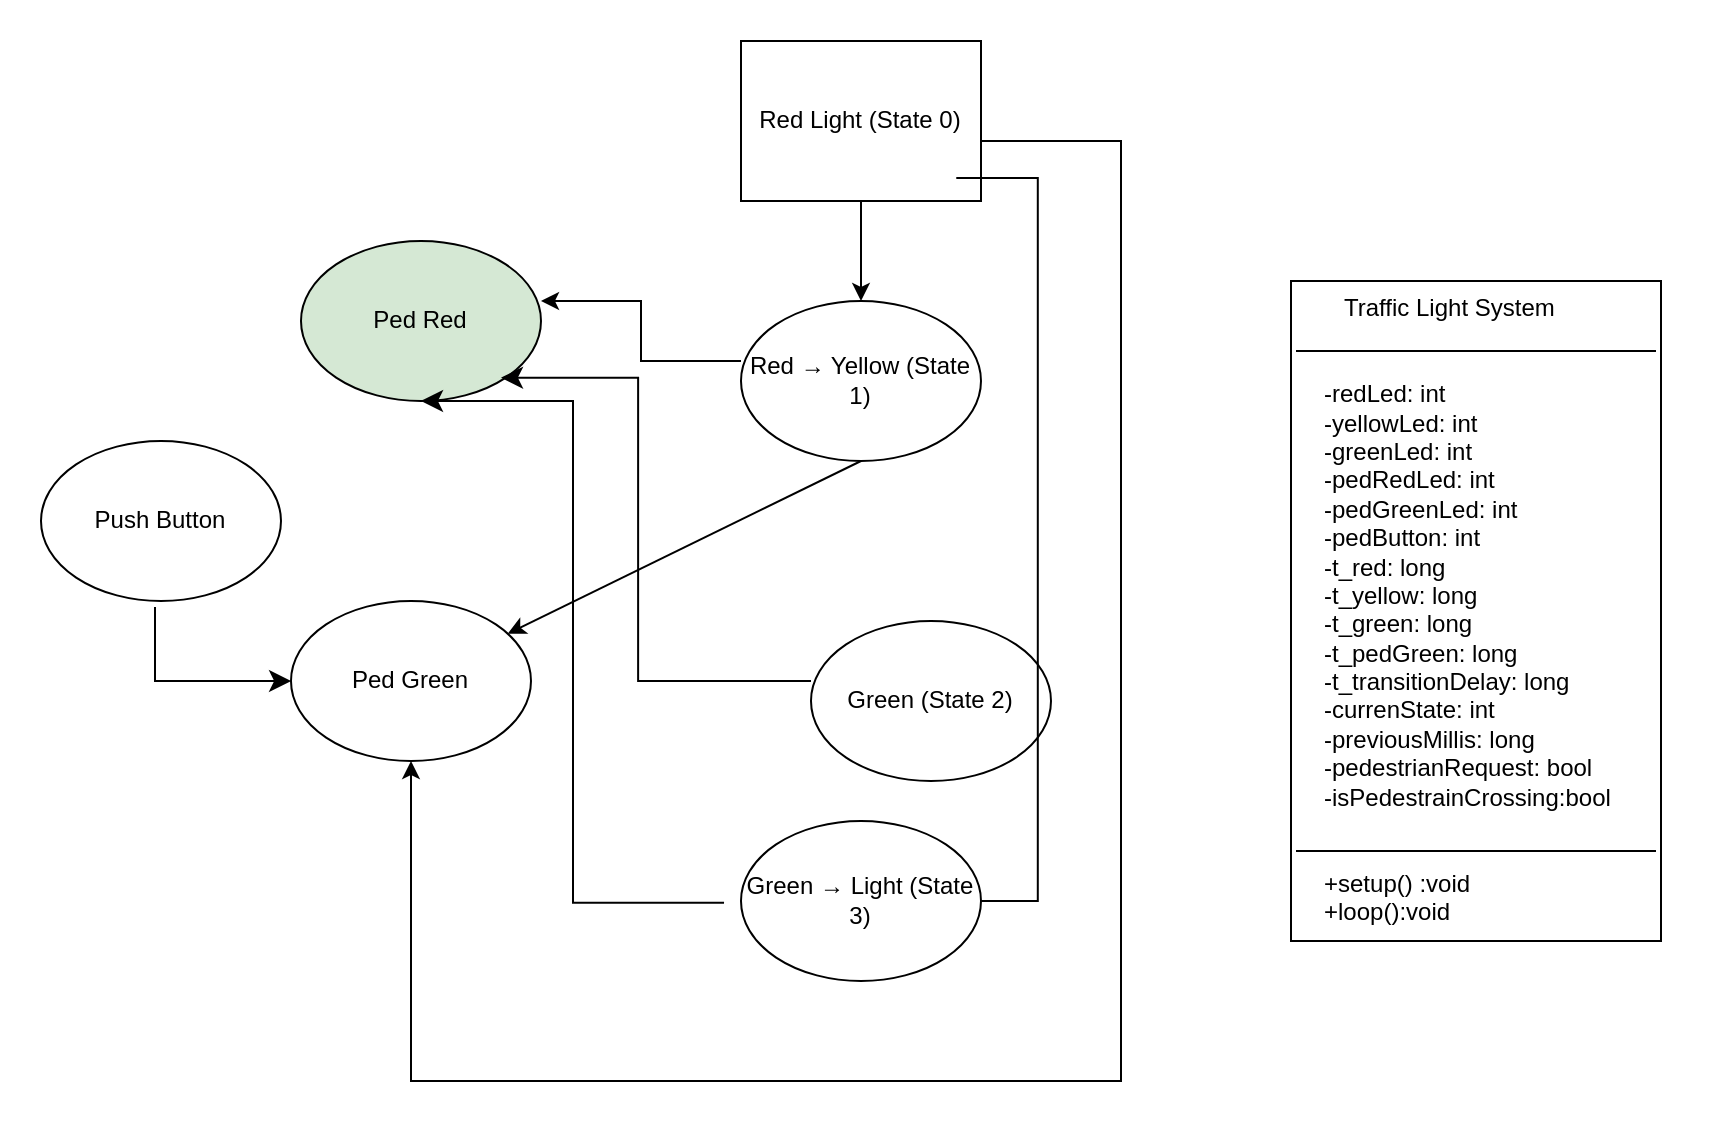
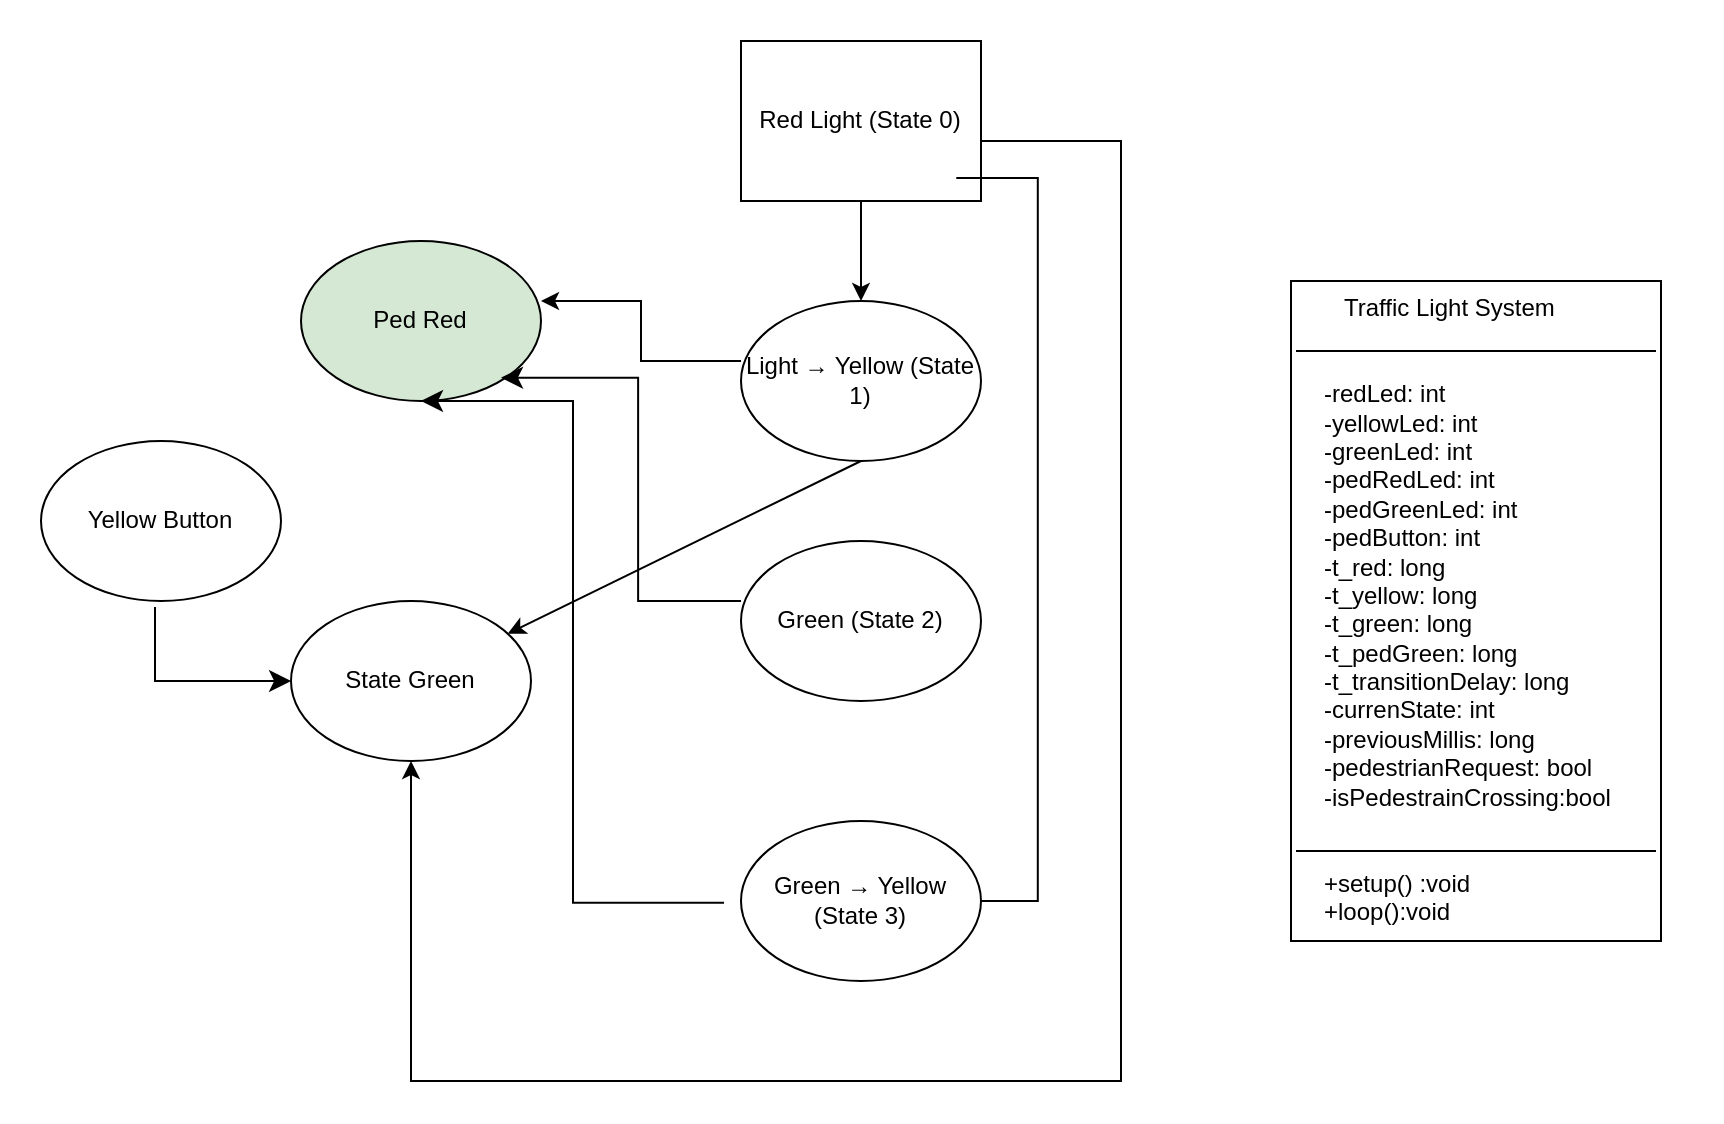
(861, 381) -> (861, 381)
(161, 521) -> (161, 521)
(411, 681) -> (411, 681)
(931, 701) -> (861, 621)
(861, 901) -> (861, 901)
